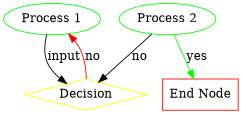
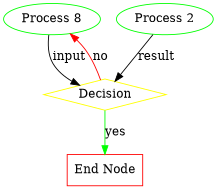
(52, 19) -> (52, 19)
(182, 53) -> (105, 128)
(140, 57) -> (157, 57)
